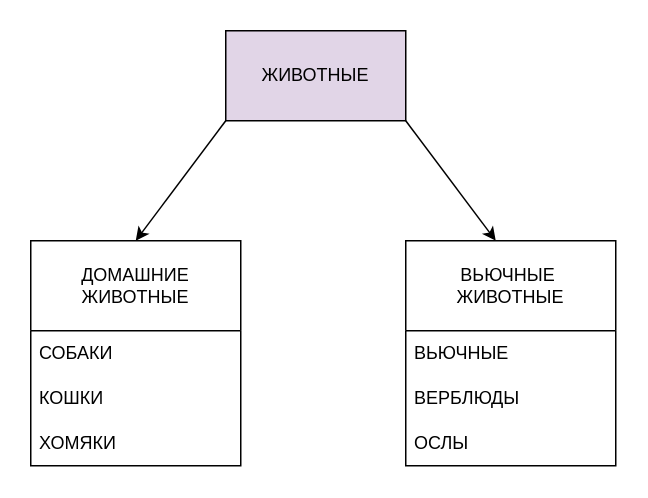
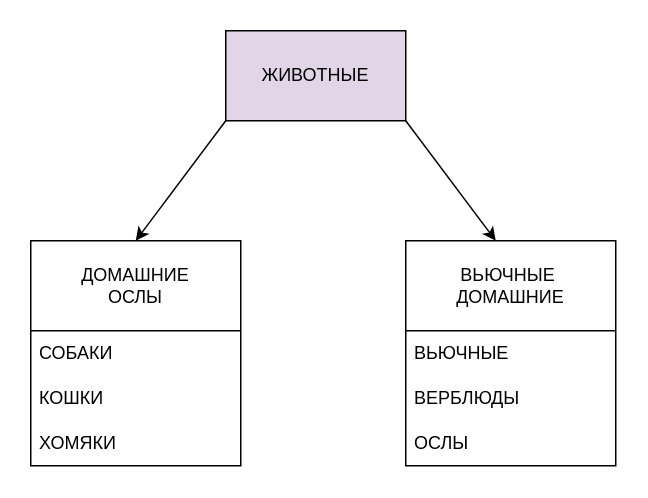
(136, 286) -> (136, 286)
(511, 286) -> (511, 286)
